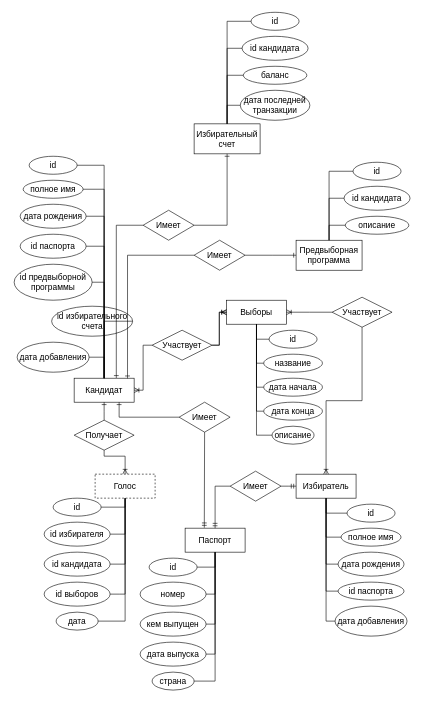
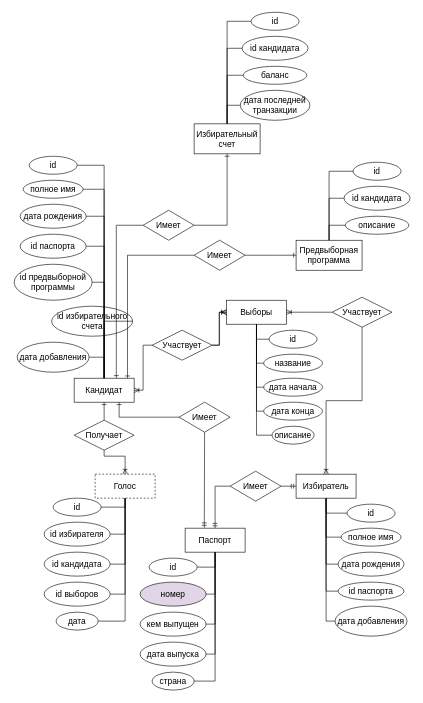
(173, 594) -> (173, 594)
